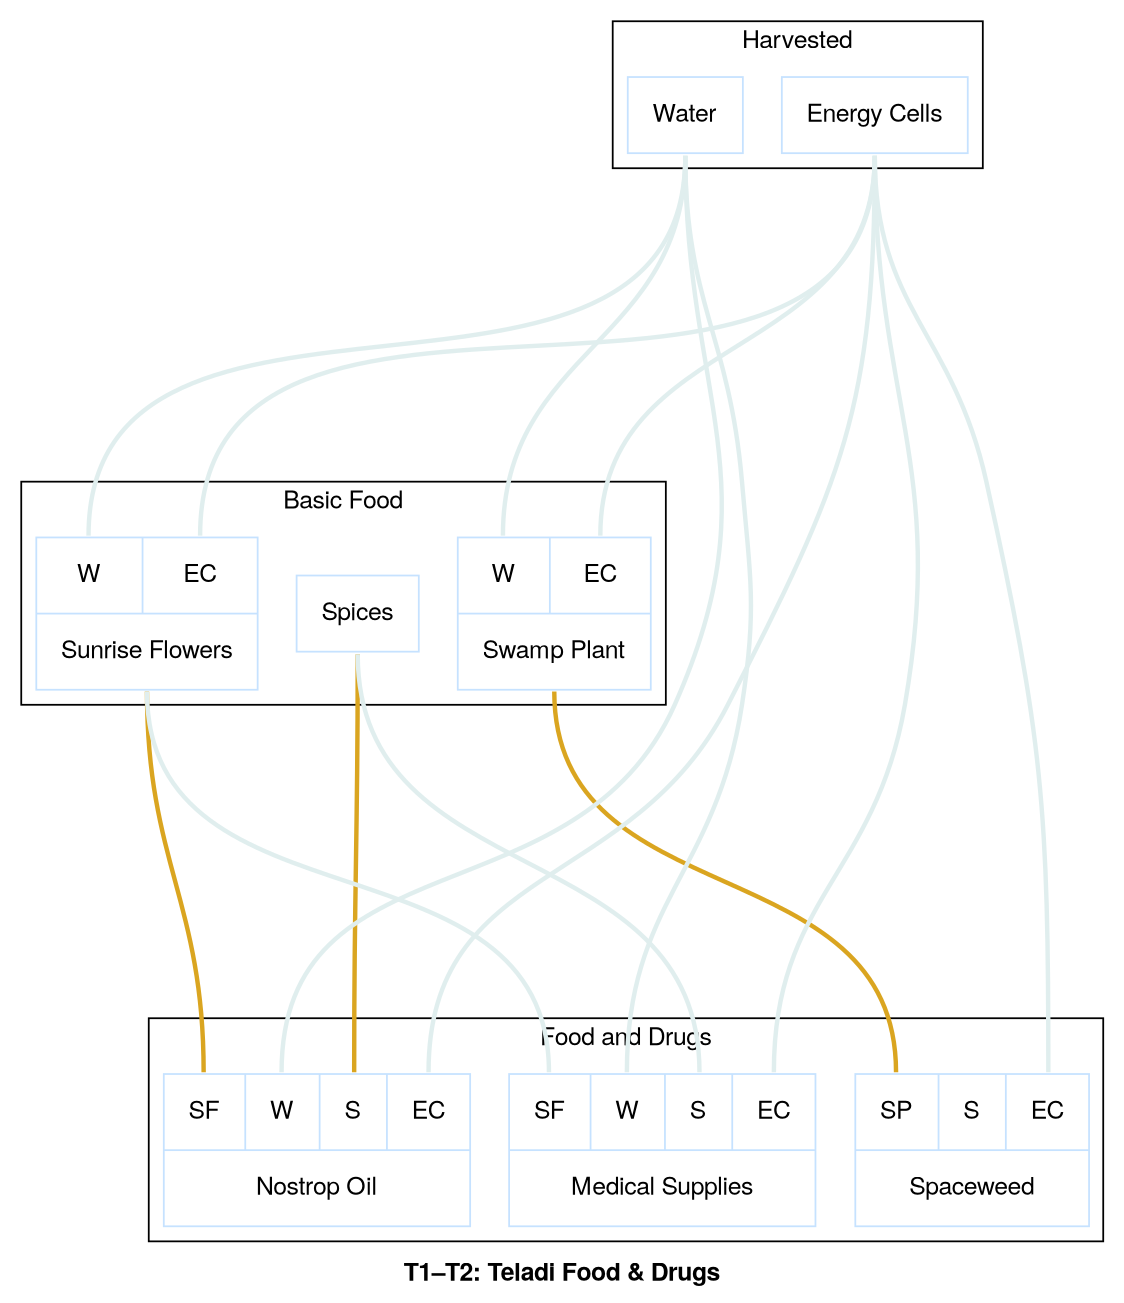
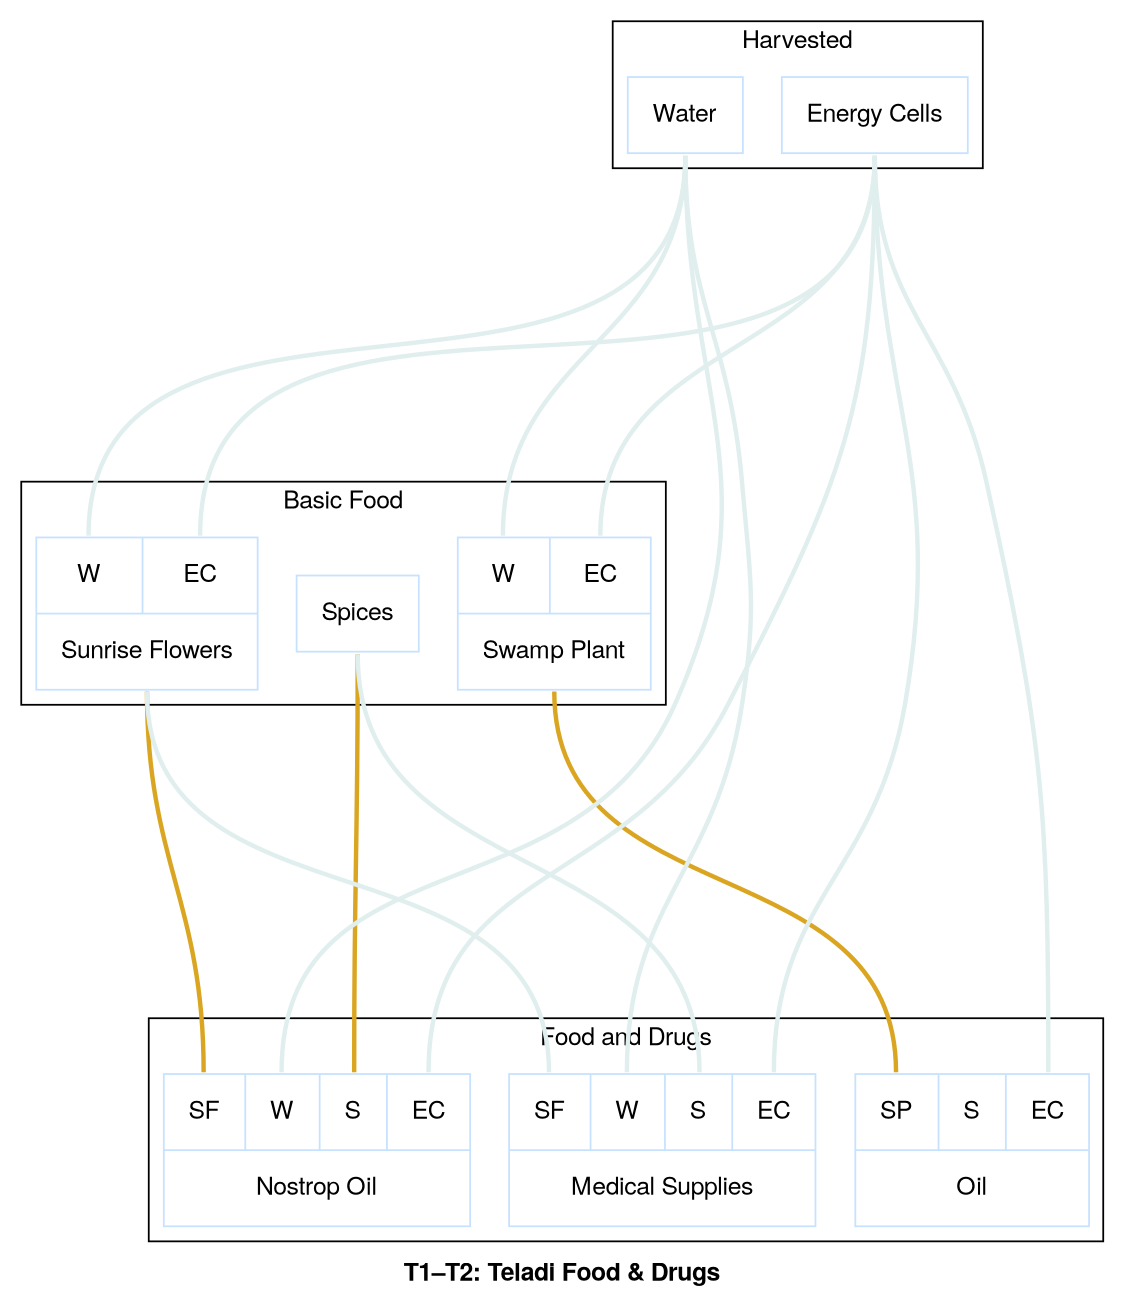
(972, 1187) -> (972, 1187)
